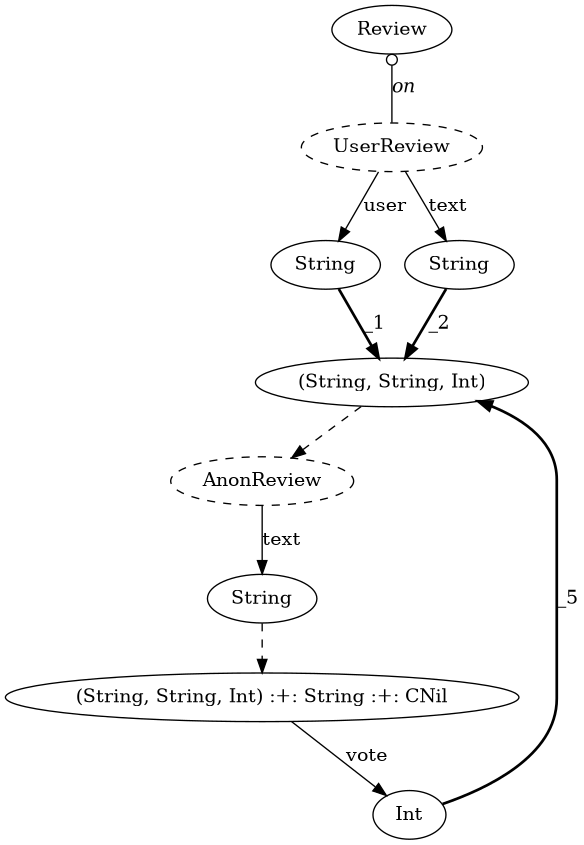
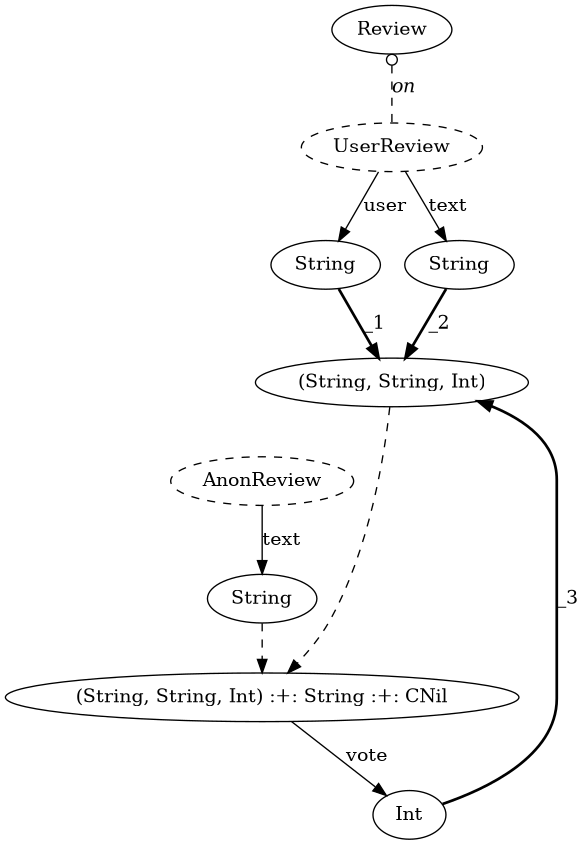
(392, 94) -> (392, 94)
(332, 428) -> (362, 543)
(568, 599) -> (568, 599)
